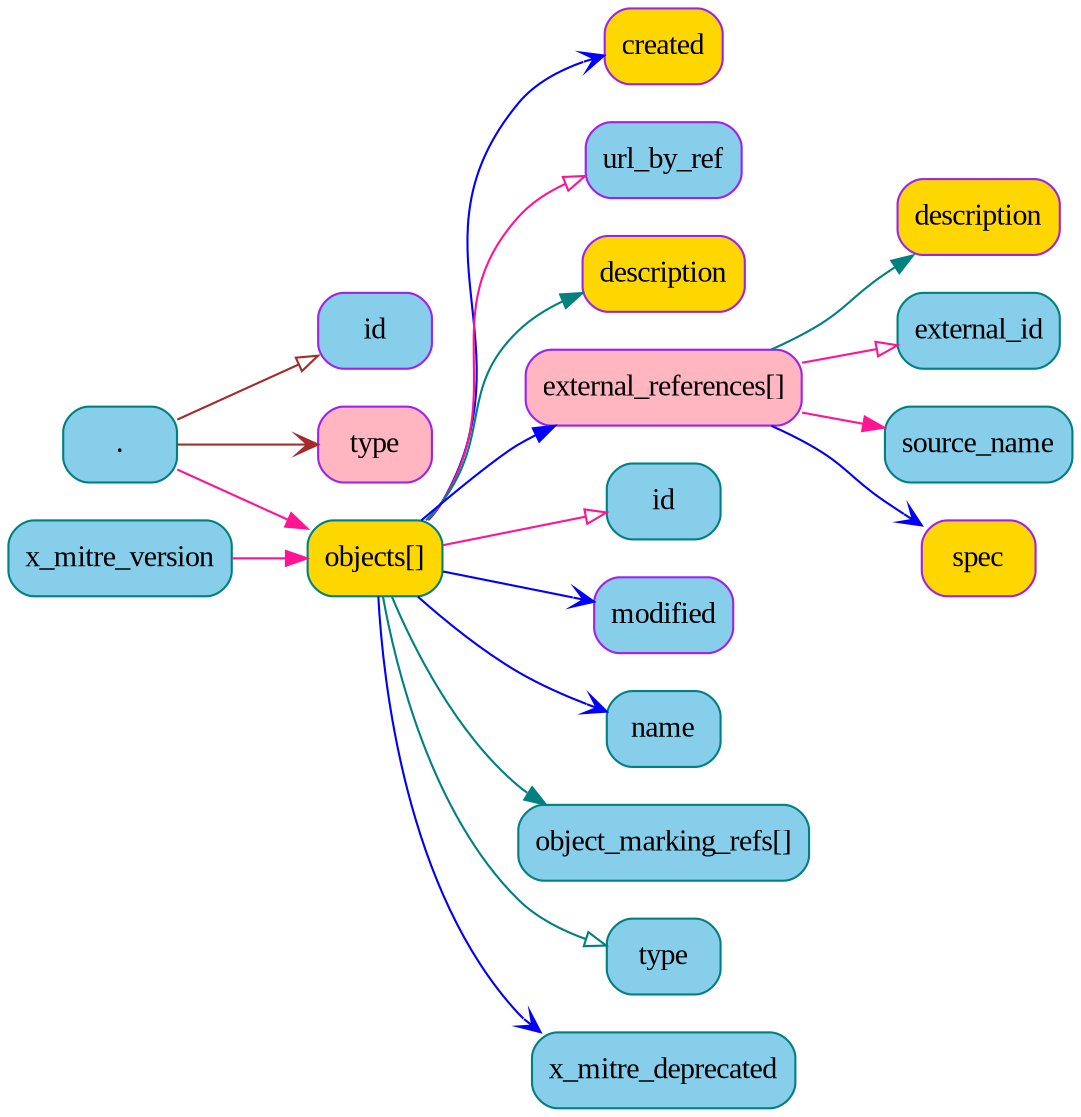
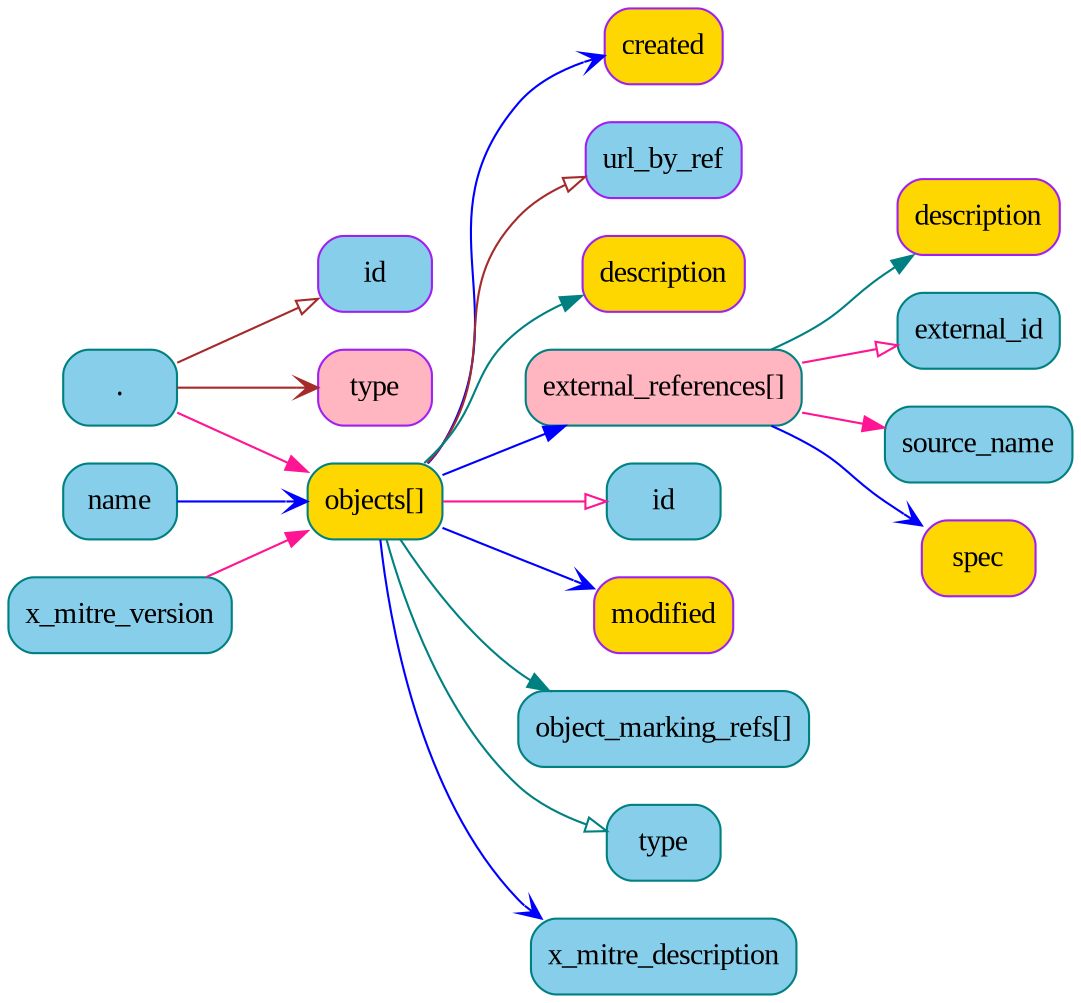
(485, 274) -> (488, 264)
(664, 388) -> (664, 388)
(664, 615) -> (664, 615)
(497, 659) -> (231, 501)
(664, 1070) -> (664, 957)
